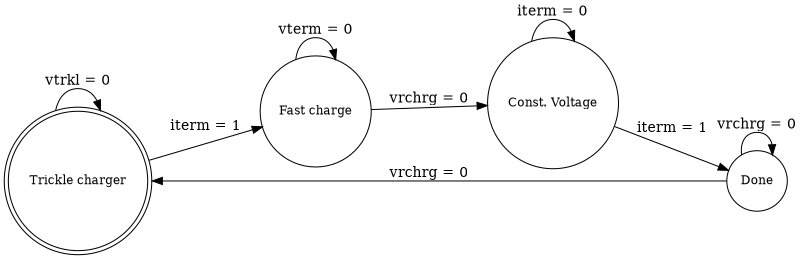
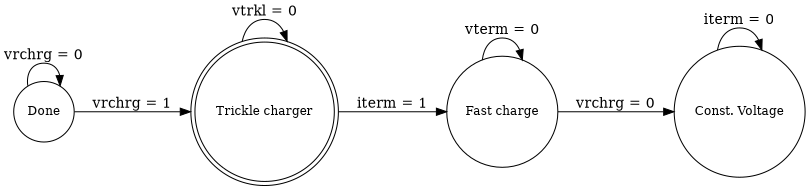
(667, 147) -> none
(429, 173) -> (132, 104)
